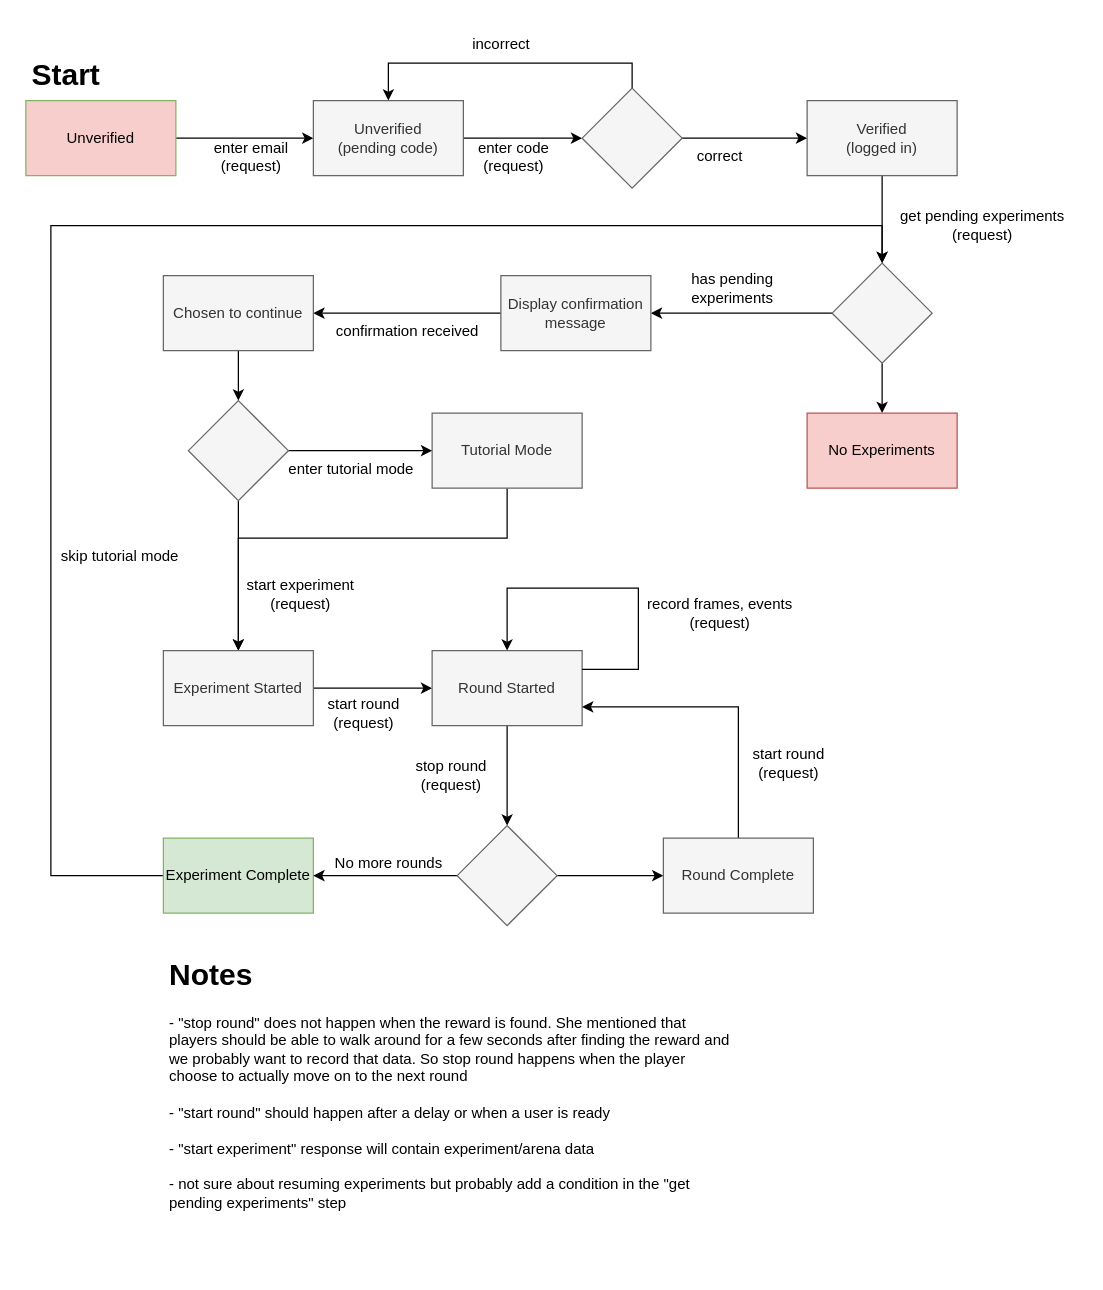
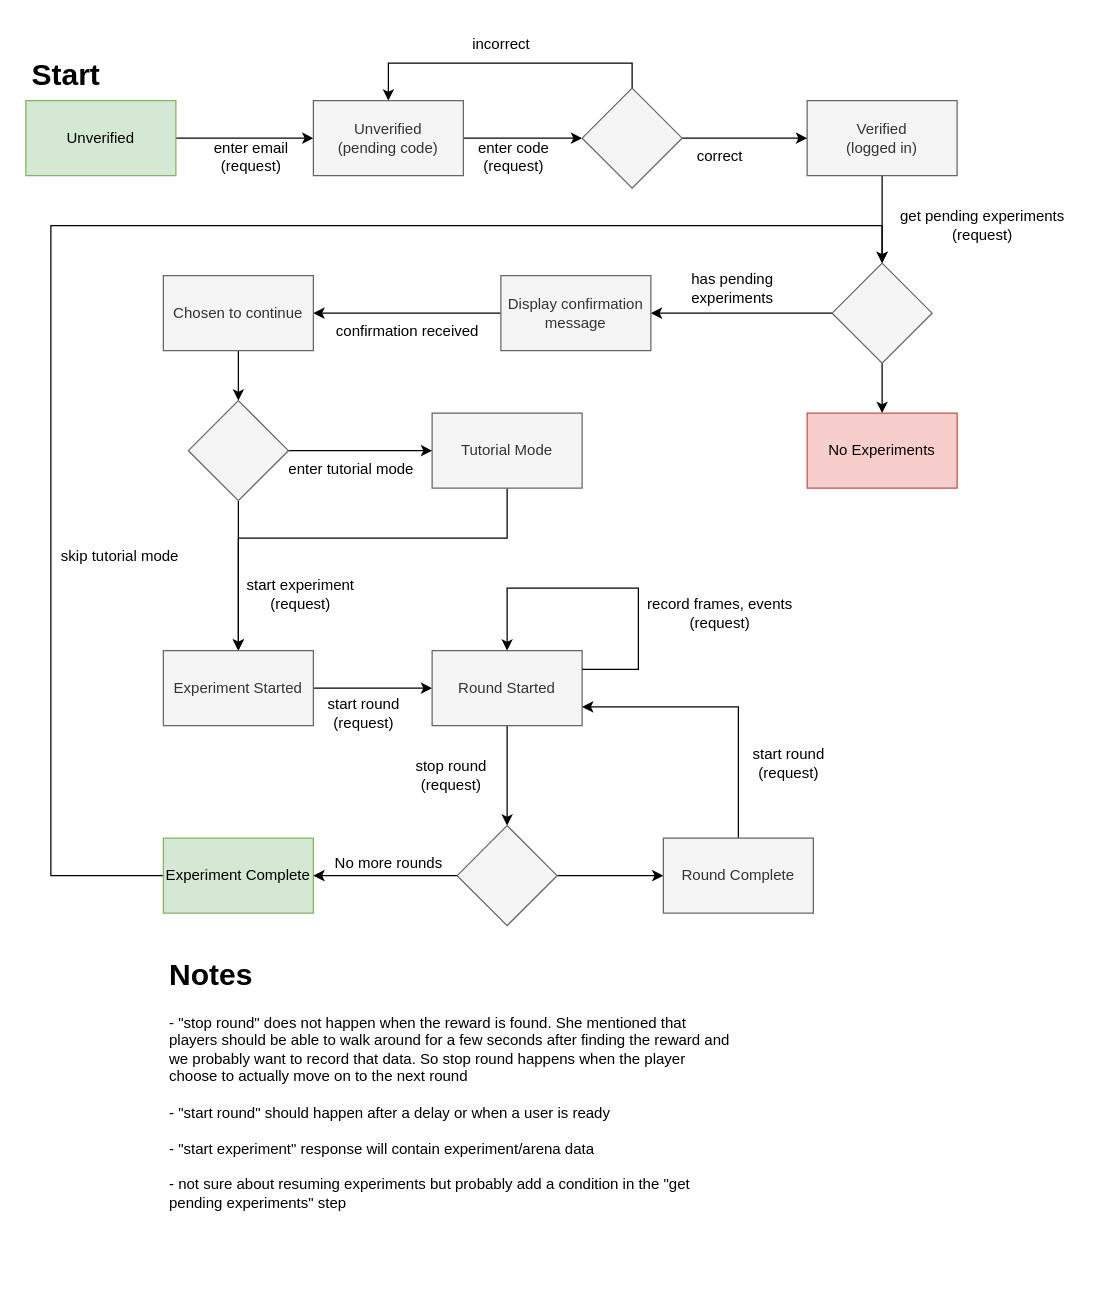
(101, 138) -> (101, 138)
